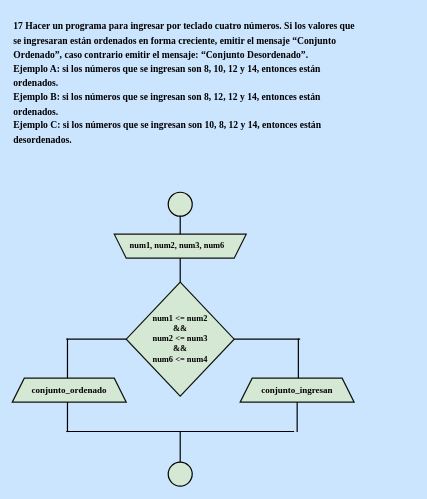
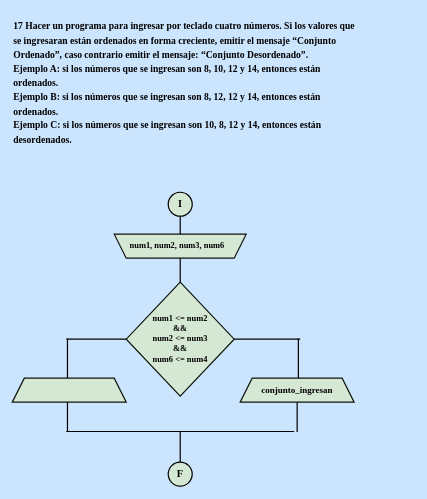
none -> (180, 204)
(69, 390) -> none
none -> (180, 474)
